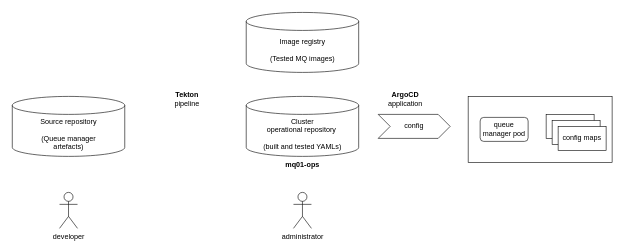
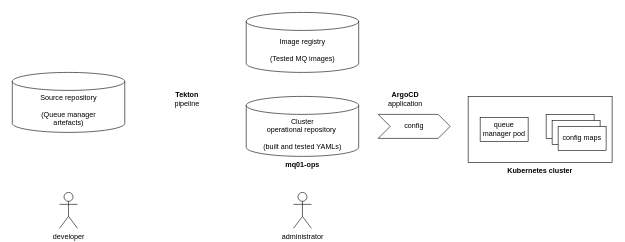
(69, 126) -> (69, 102)
(504, 129) -> (504, 129)
none -> (540, 171)
